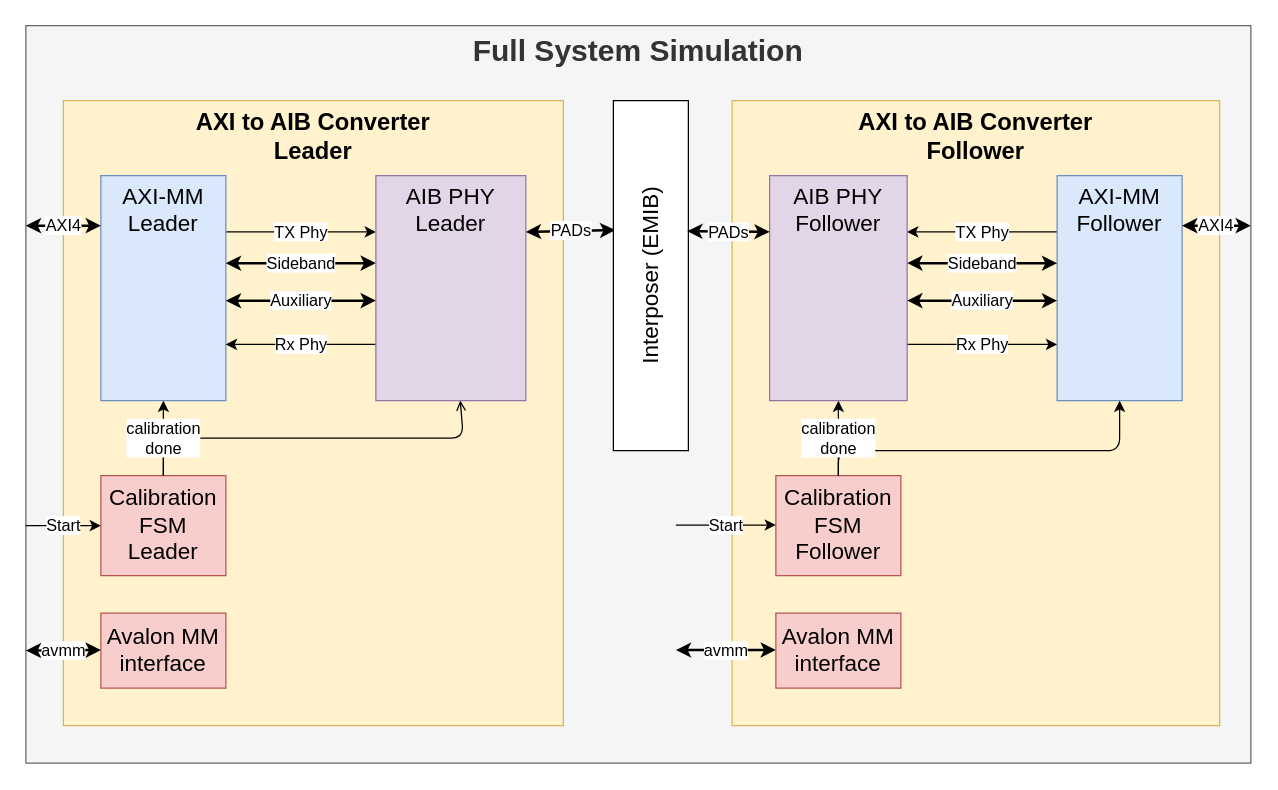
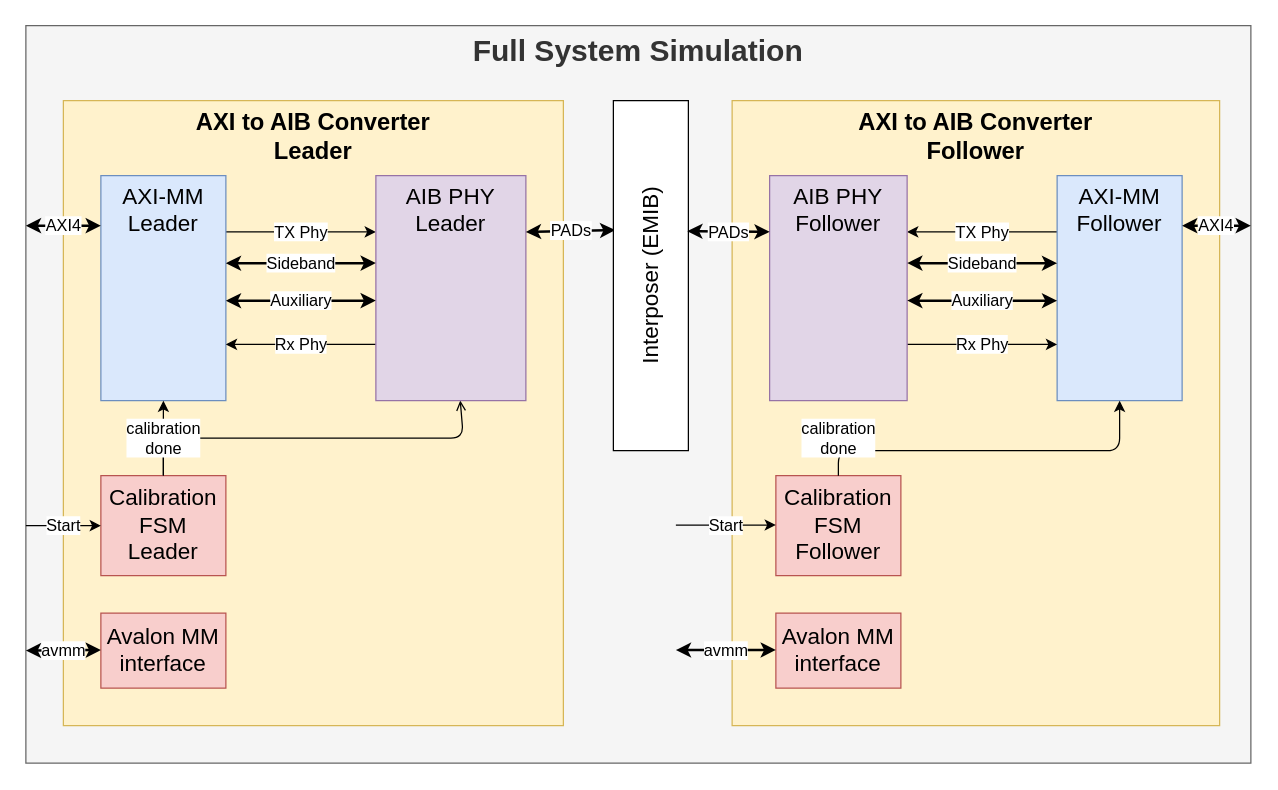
(838, 415) -> none
